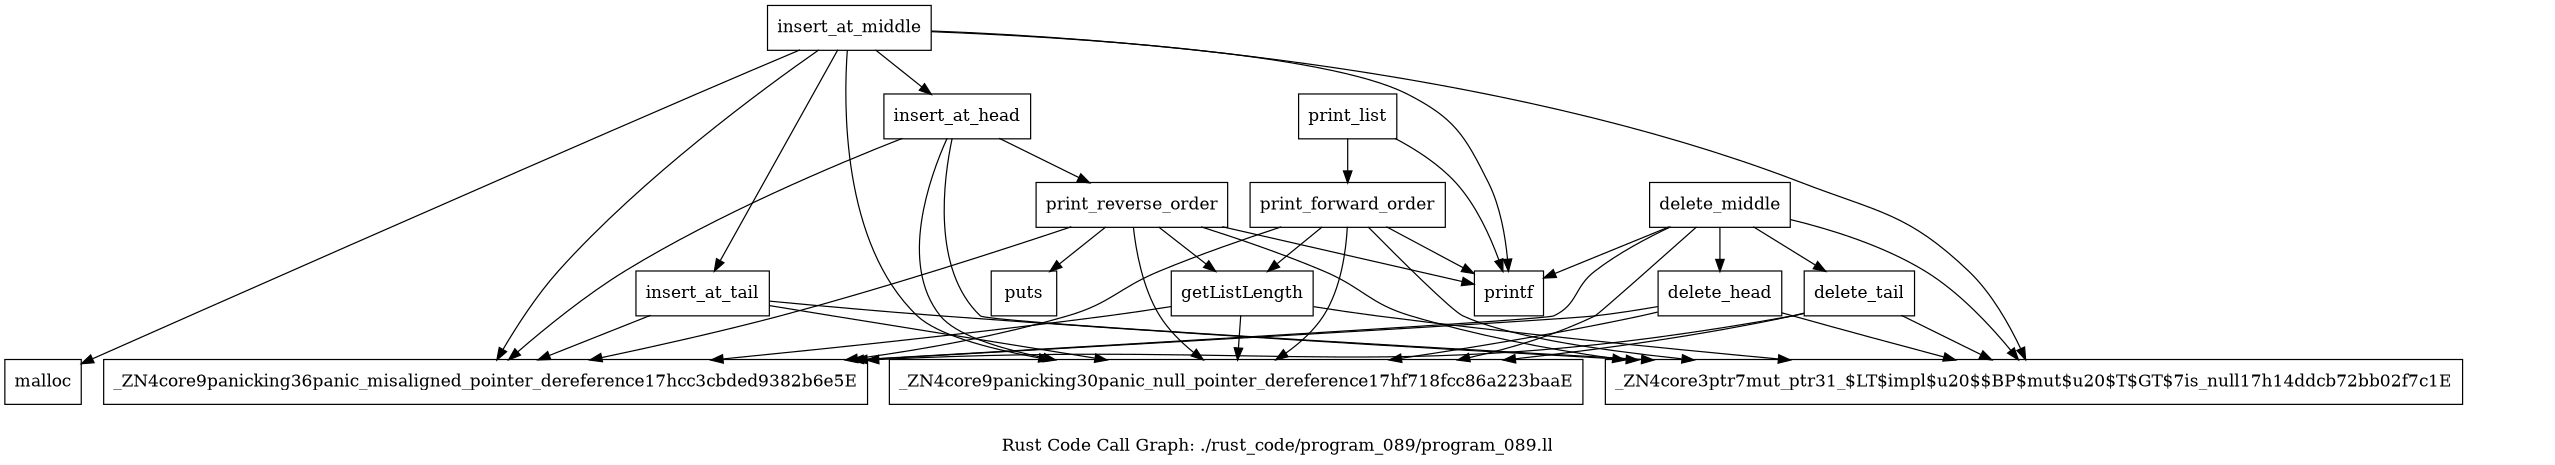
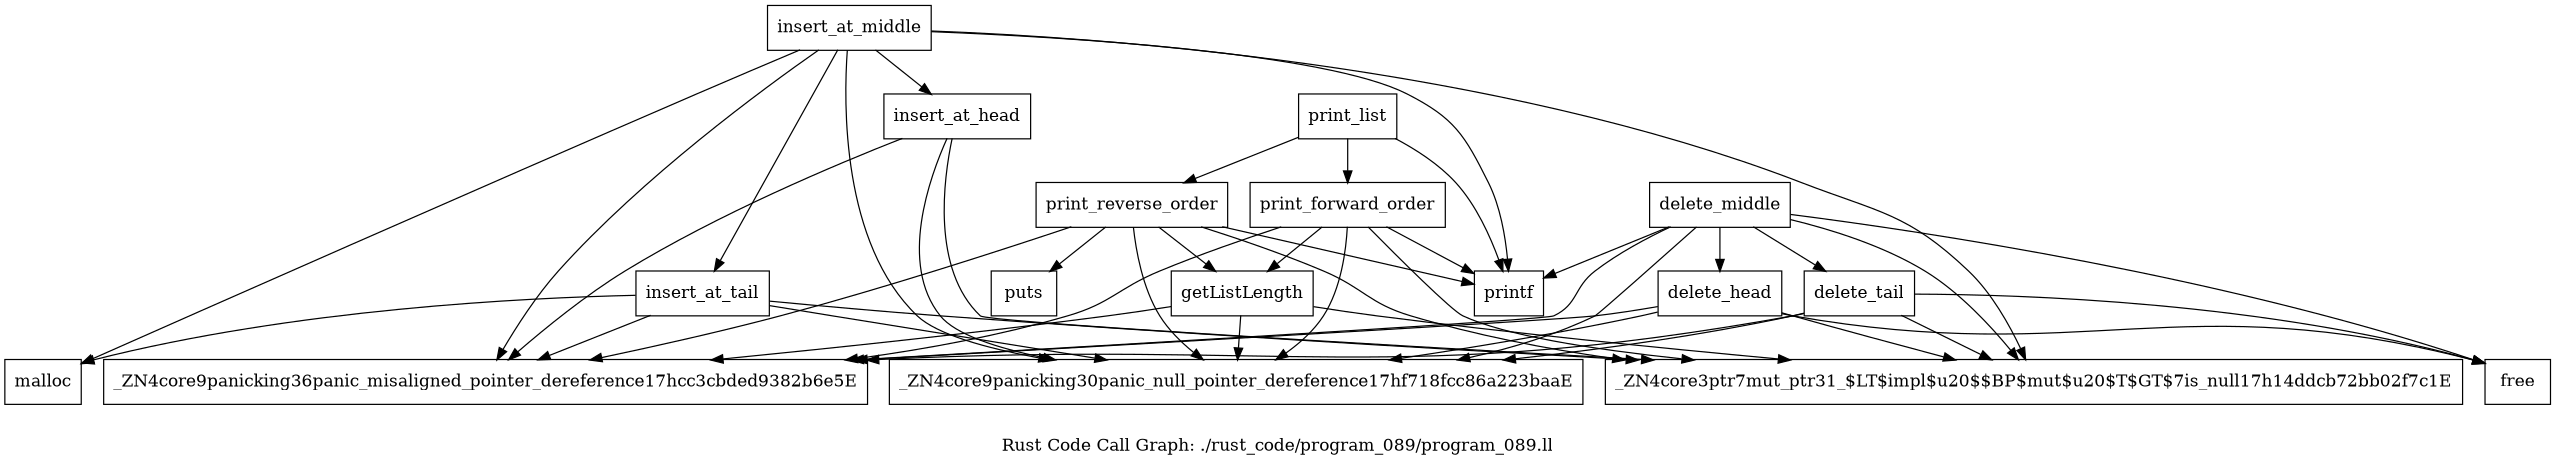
(1039, 158) -> (1247, 158)
none -> (363, 313)
none -> (2518, 382)
